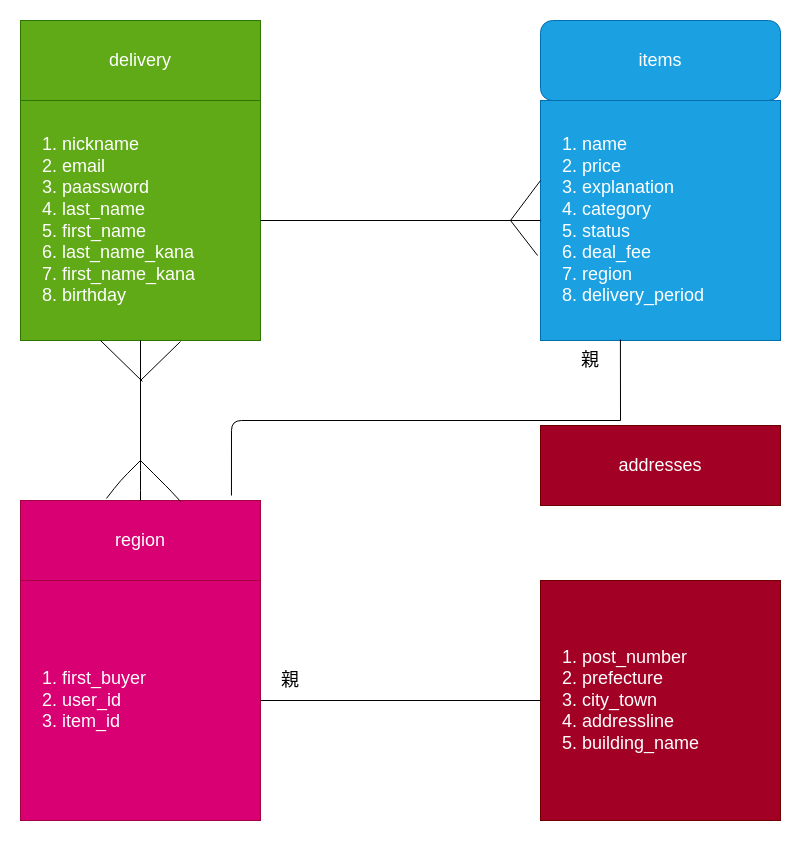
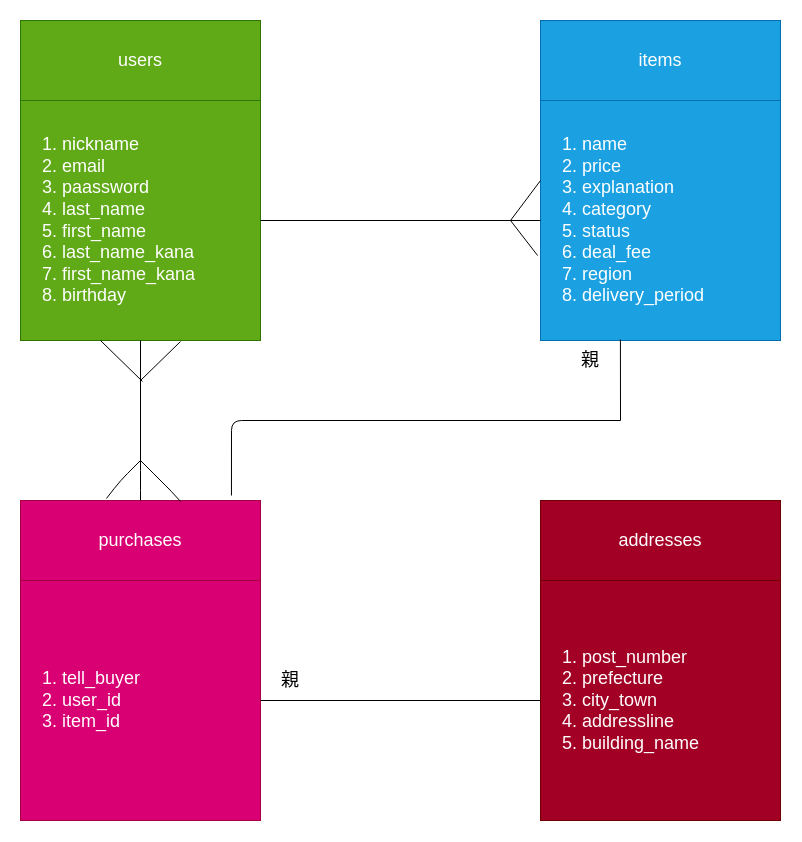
(141, 61) -> (141, 61)
(661, 61) -> (661, 61)
(661, 466) -> (661, 541)
(141, 541) -> (141, 541)
(76, 701) -> (68, 701)
